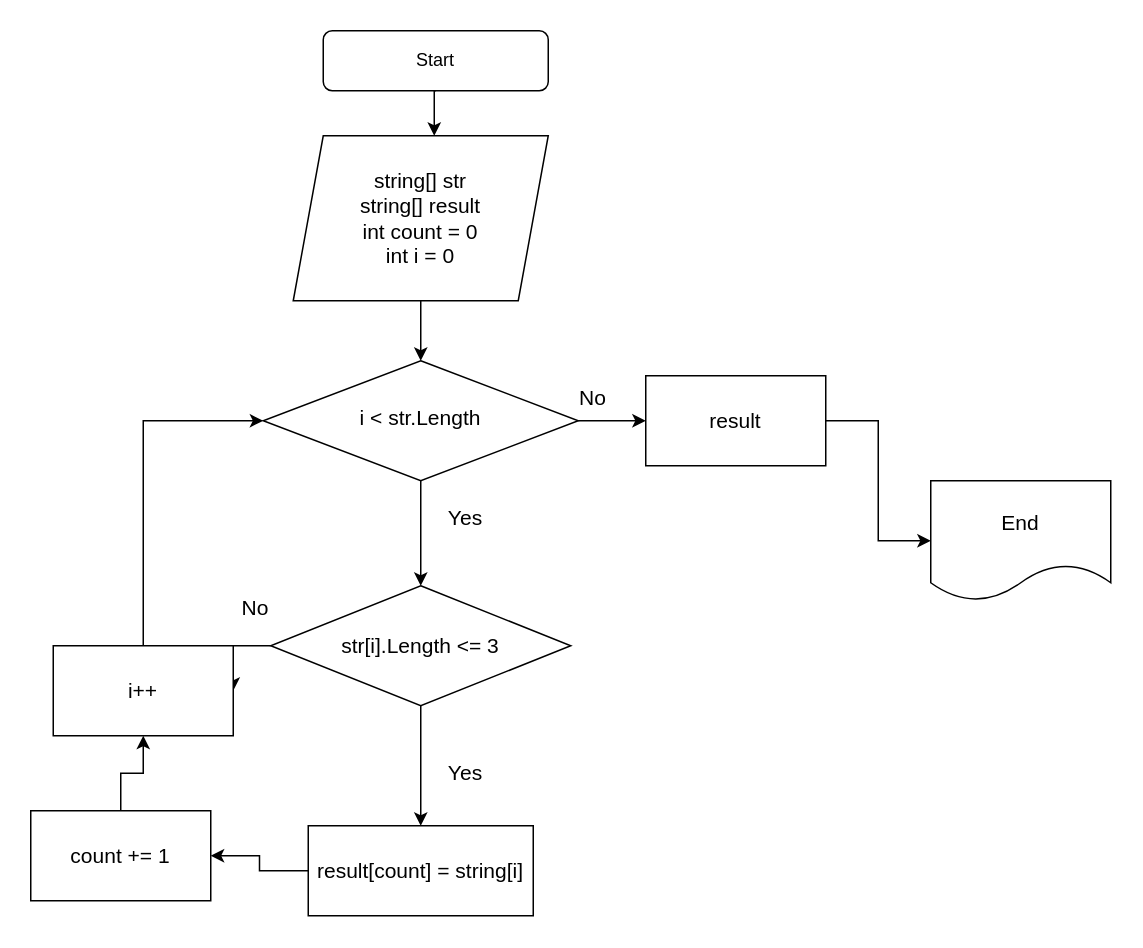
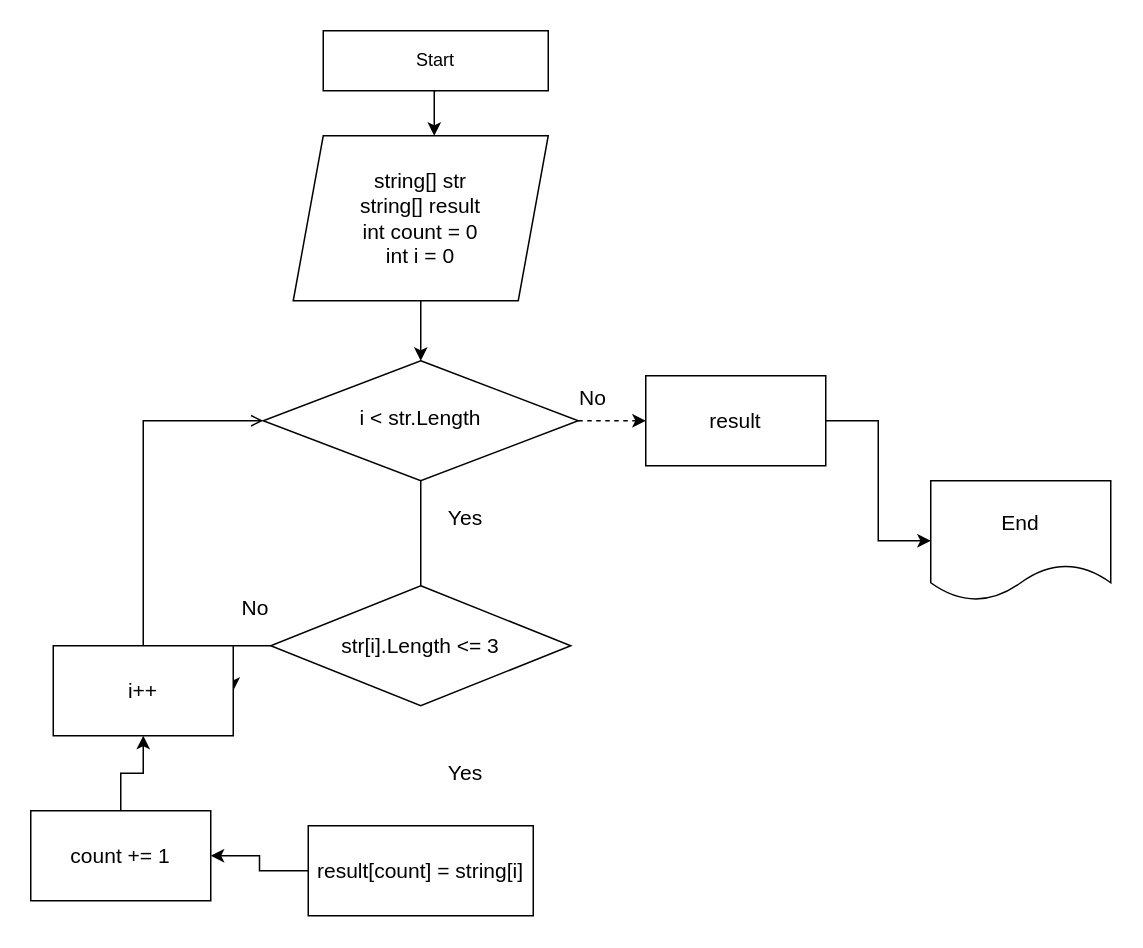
(436, 61) -> (436, 61)
(252, 421) -> (254, 421)
(606, 421) -> (606, 421)
(421, 574) -> (421, 578)
(421, 761) -> none
